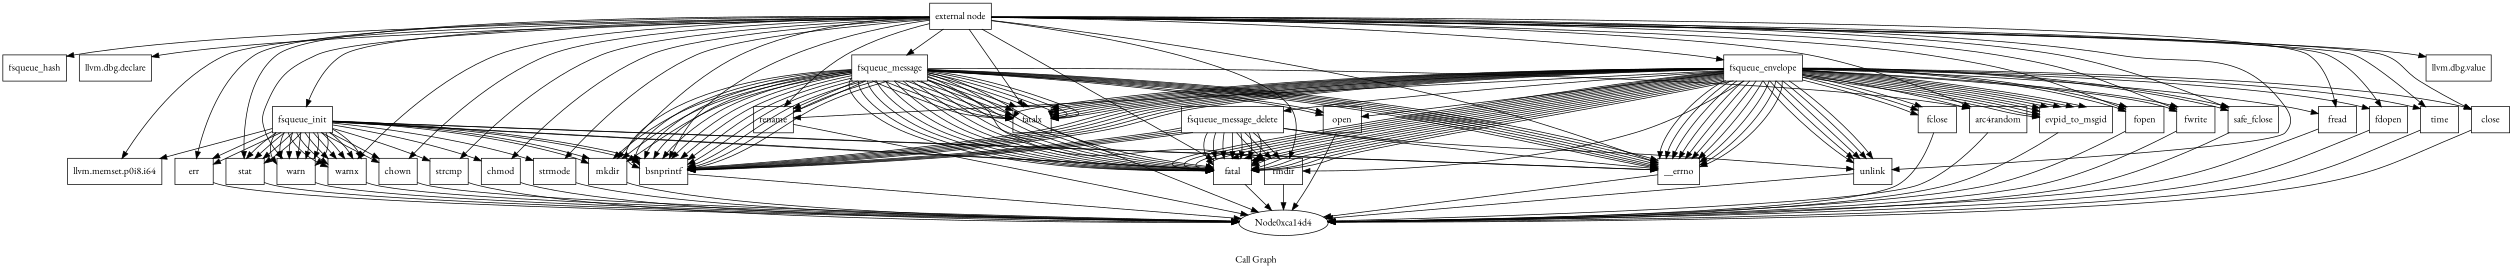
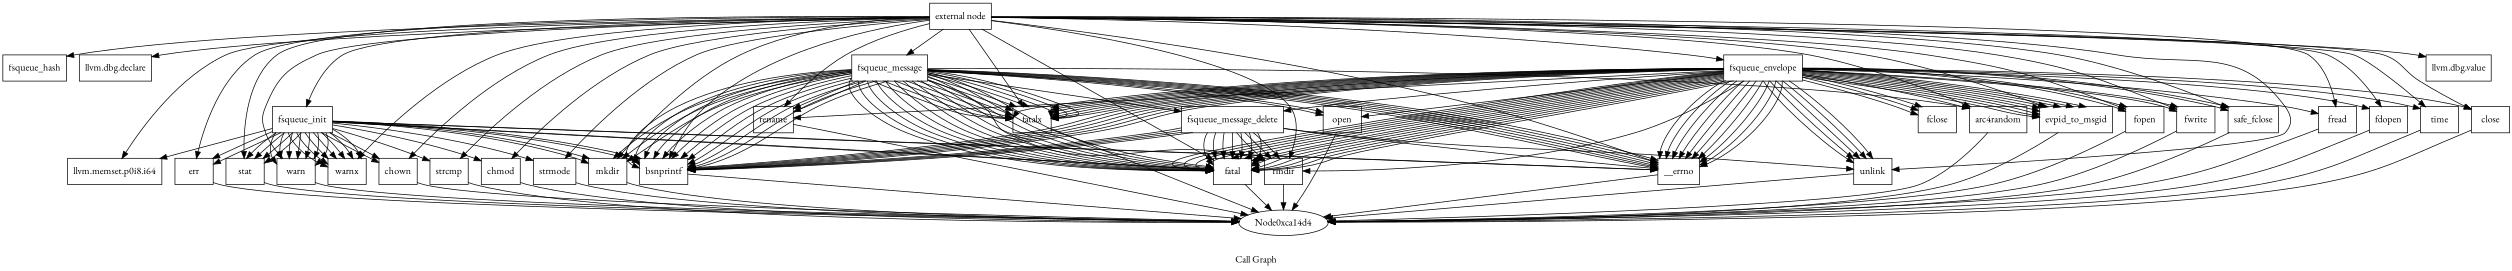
none -> (1519, 29)
none -> (1051, 92)
(798, 210) -> none
(1650, 213) -> none
